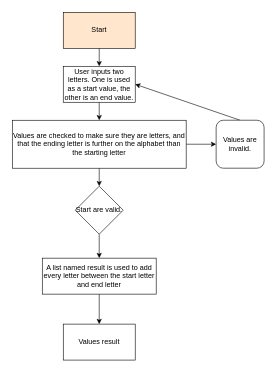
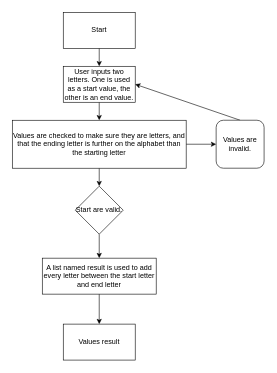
(99, 30) -> (99, 30)
